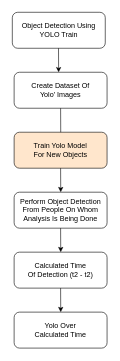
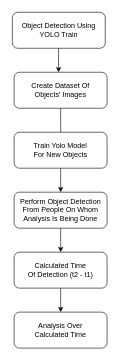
(61, 90) -> (61, 90)
(61, 150) -> (61, 150)
(61, 270) -> (61, 270)
(61, 330) -> (61, 330)
